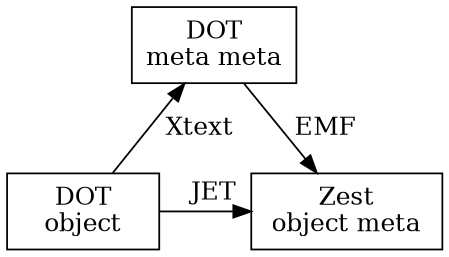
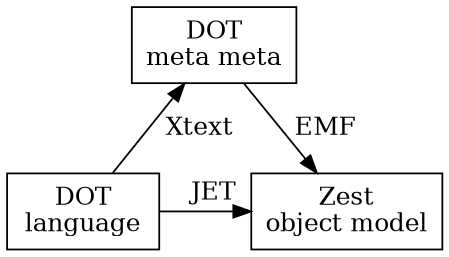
(83, 211) -> (83, 211)
(347, 211) -> (347, 211)
